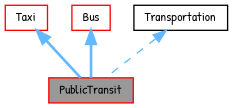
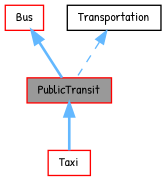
(63, 59) -> (69, 133)
